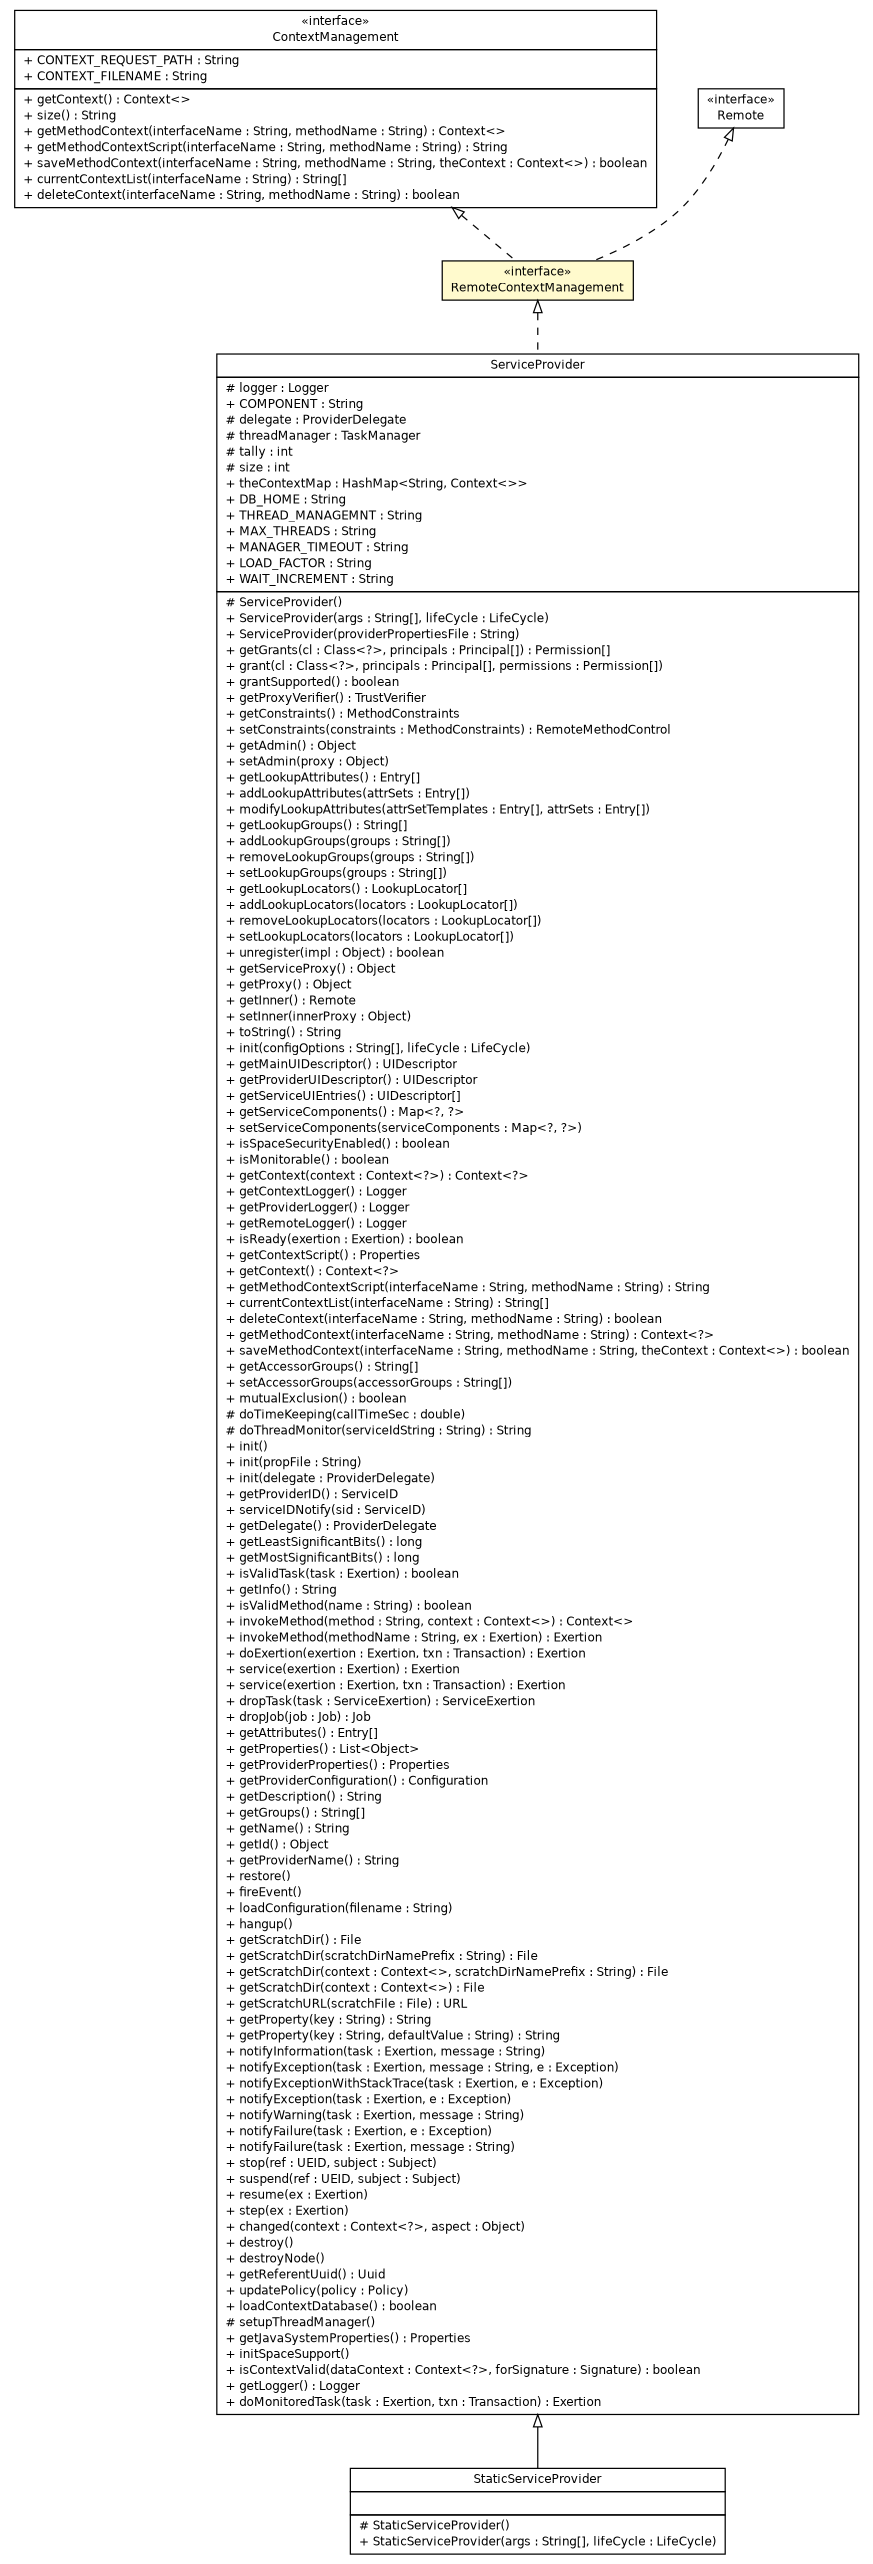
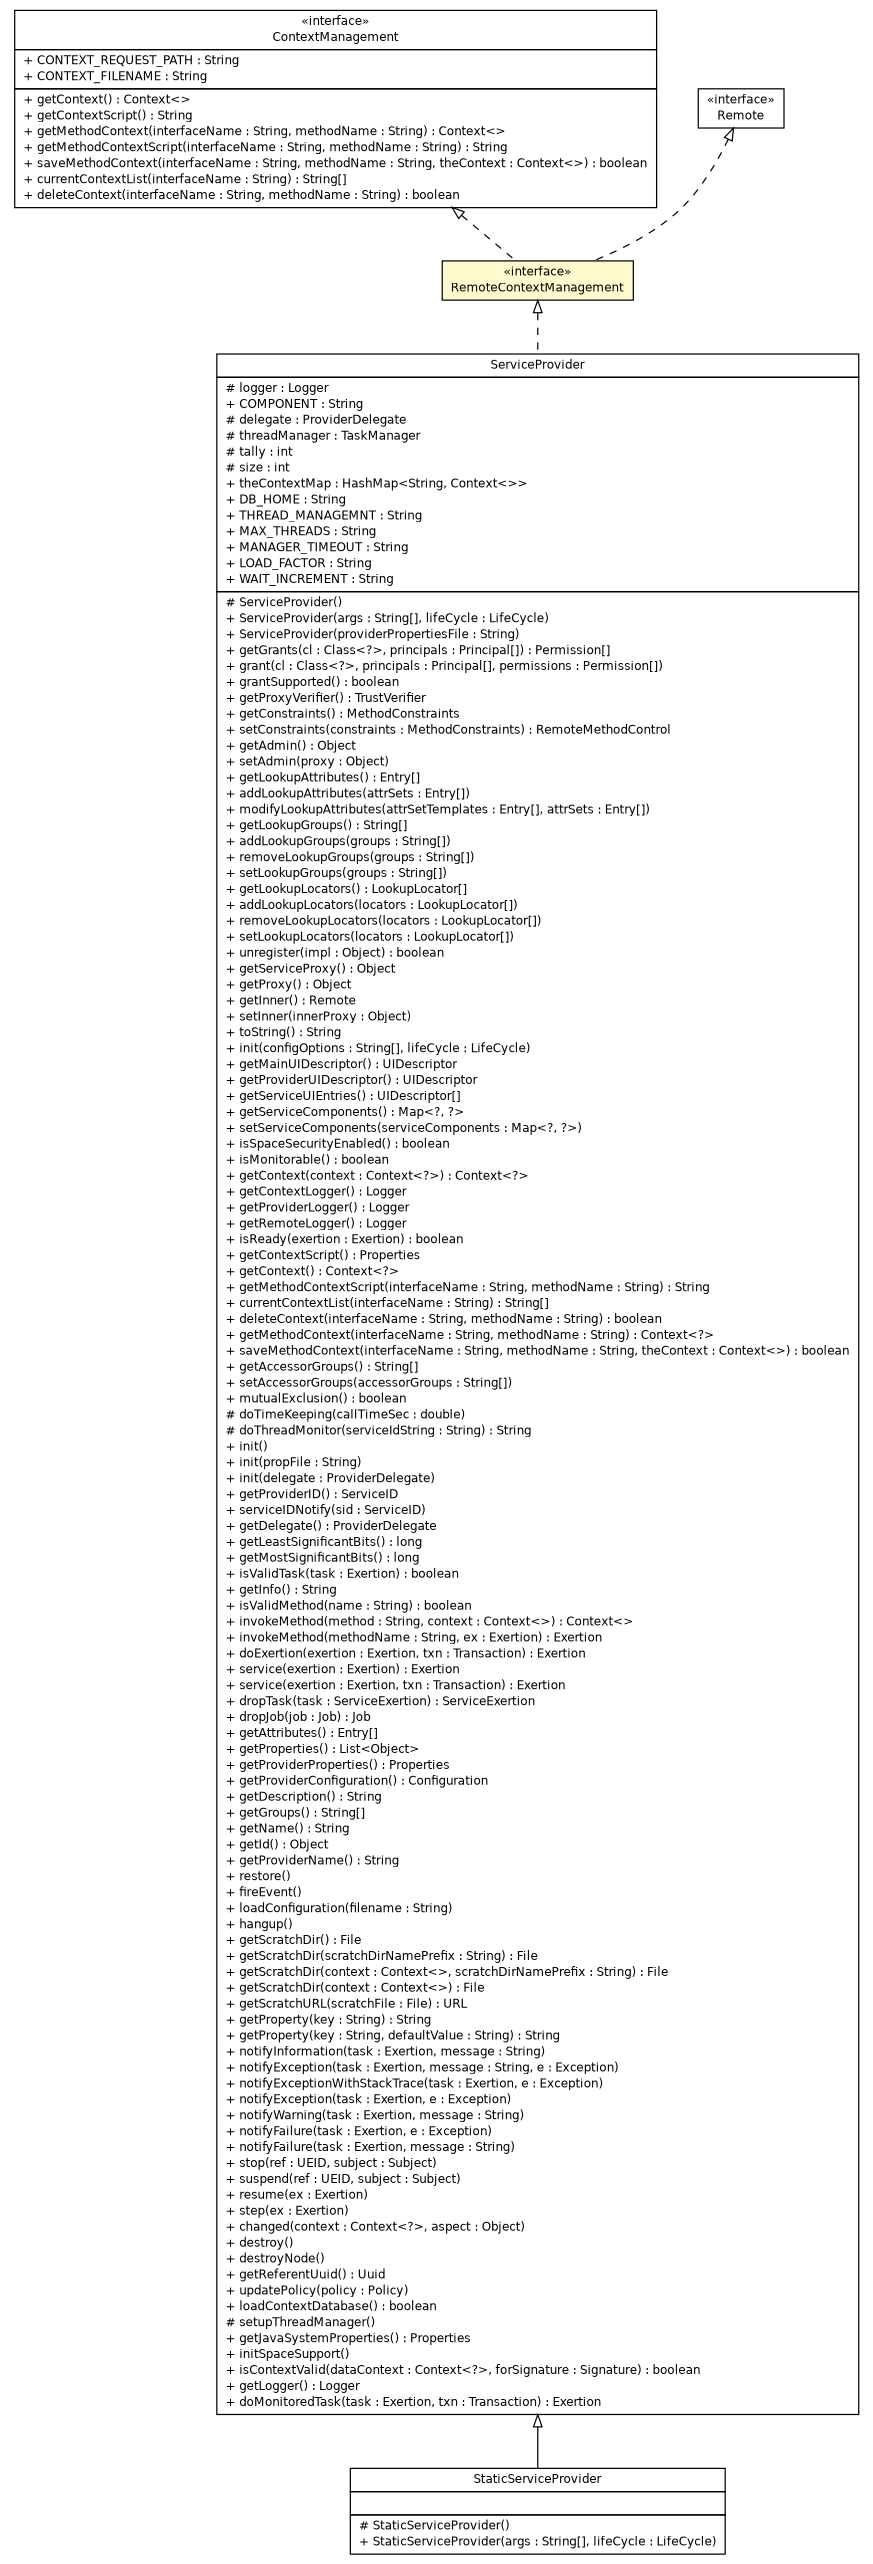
(70, 116) -> (108, 116)
